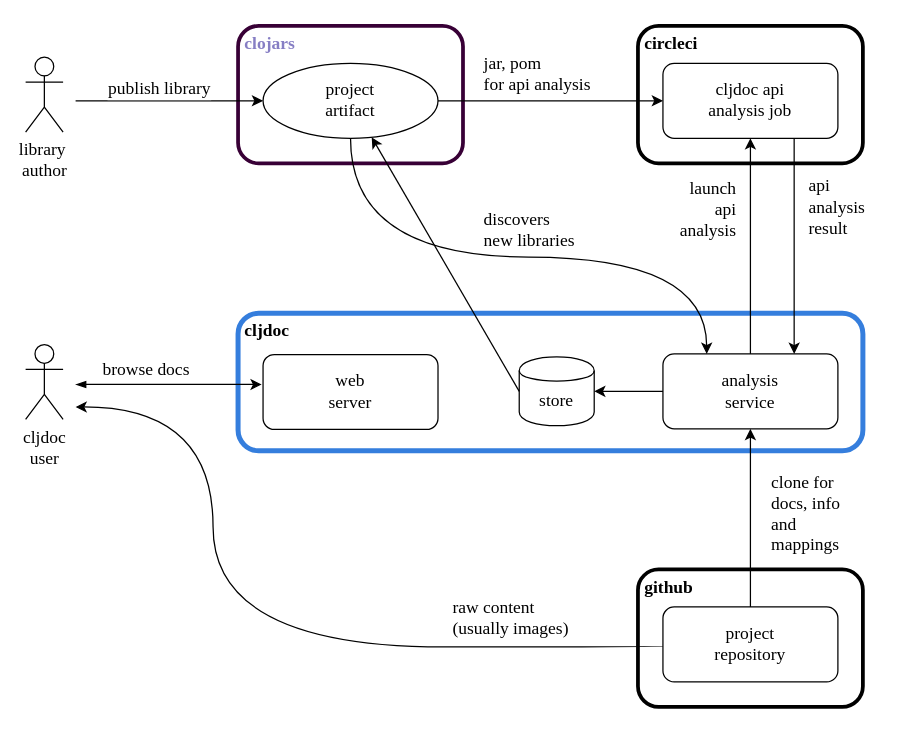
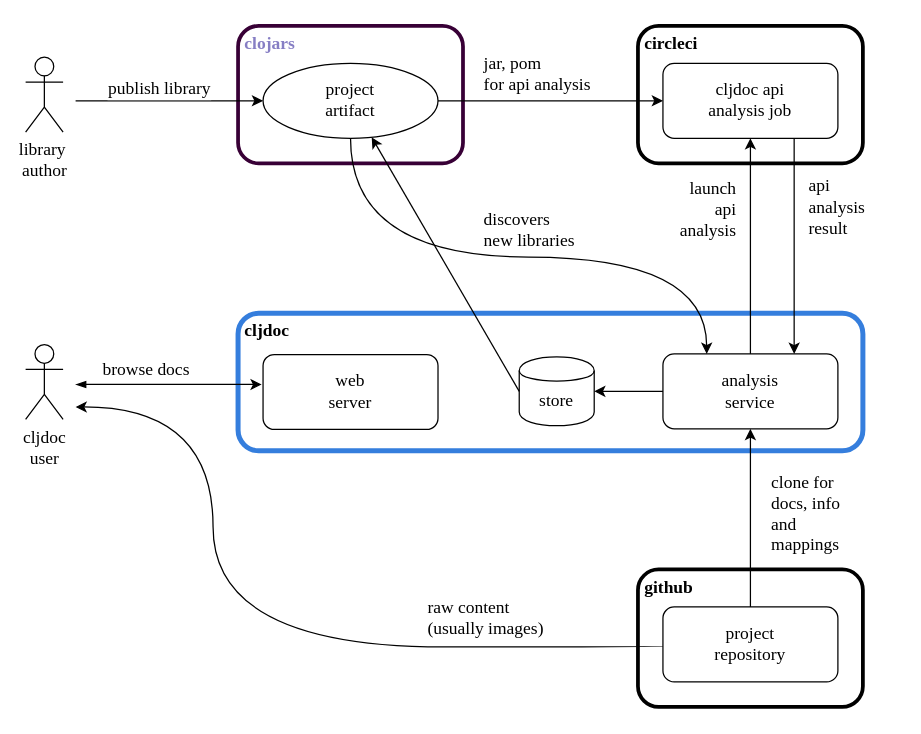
(532, 619) -> (507, 619)
